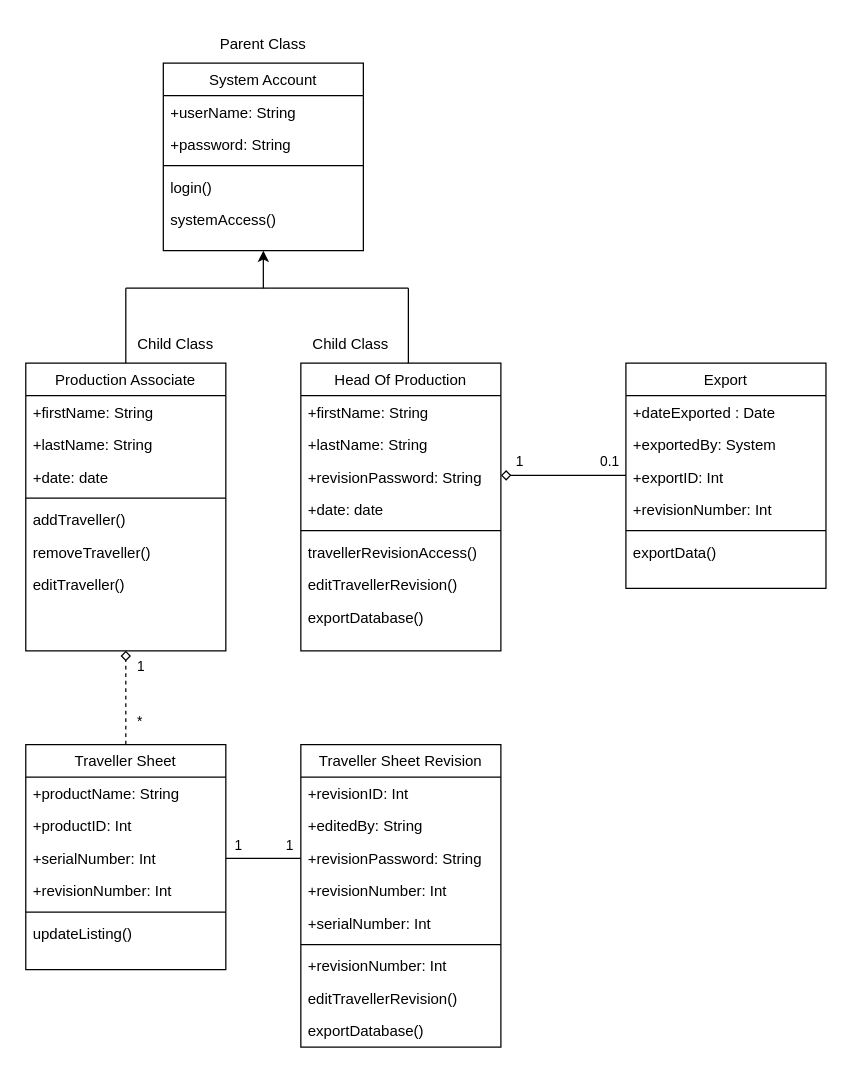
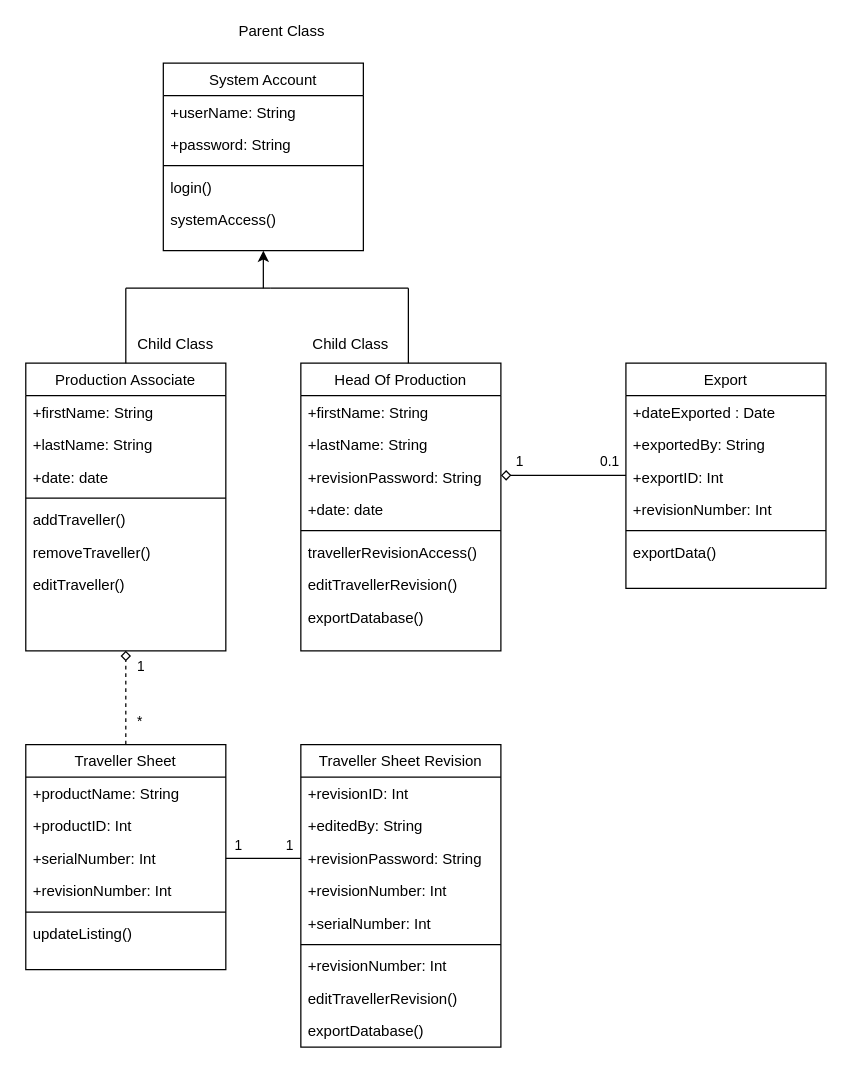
(263, 44) -> (282, 32)
(708, 445) -> (706, 445)
